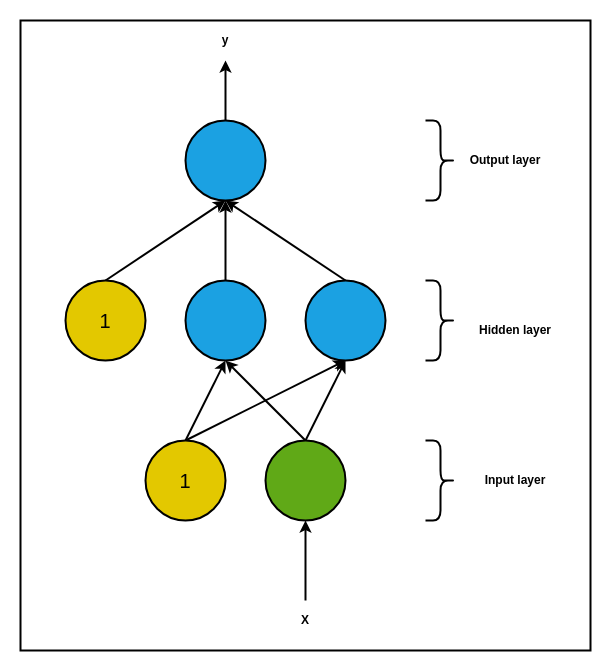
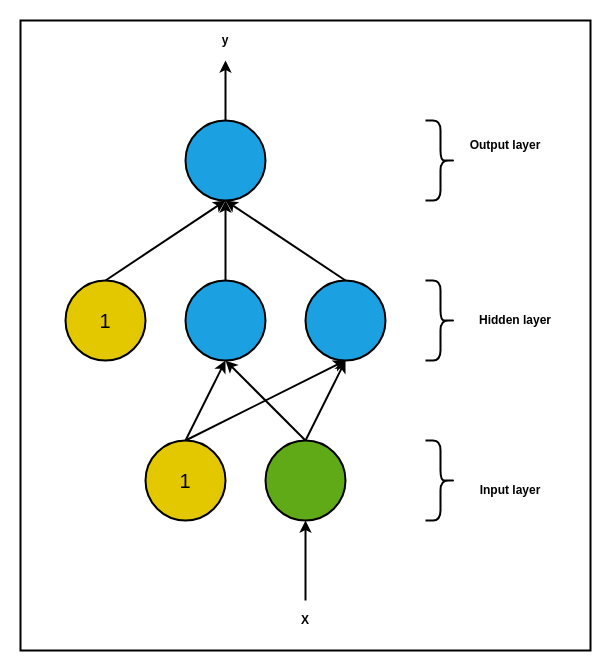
(506, 161) -> (506, 146)
(516, 331) -> (516, 321)
(516, 481) -> (511, 491)
